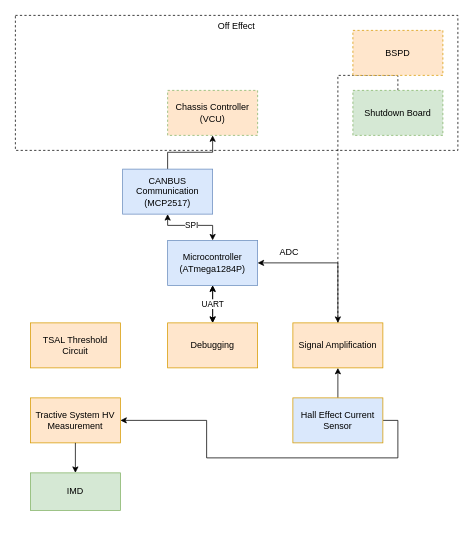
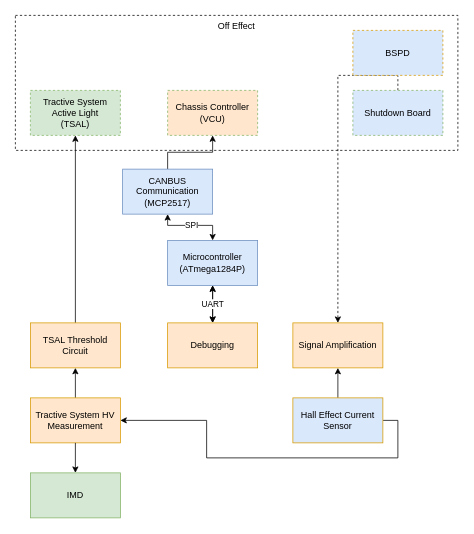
(398, 53) -> (398, 53)
none -> (75, 113)
(398, 113) -> (398, 113)
none -> (75, 232)
(264, 263) -> none
none -> (75, 386)
(75, 492) -> (75, 495)
